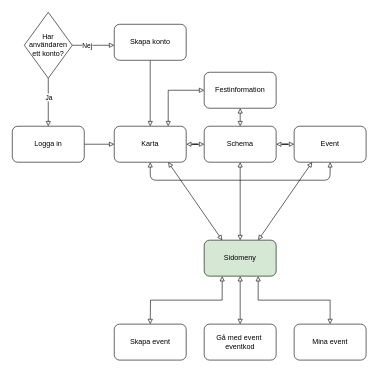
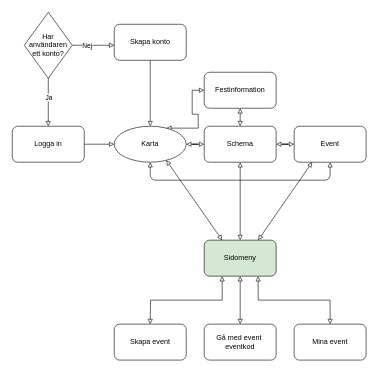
(150, 144) -> (150, 144)
